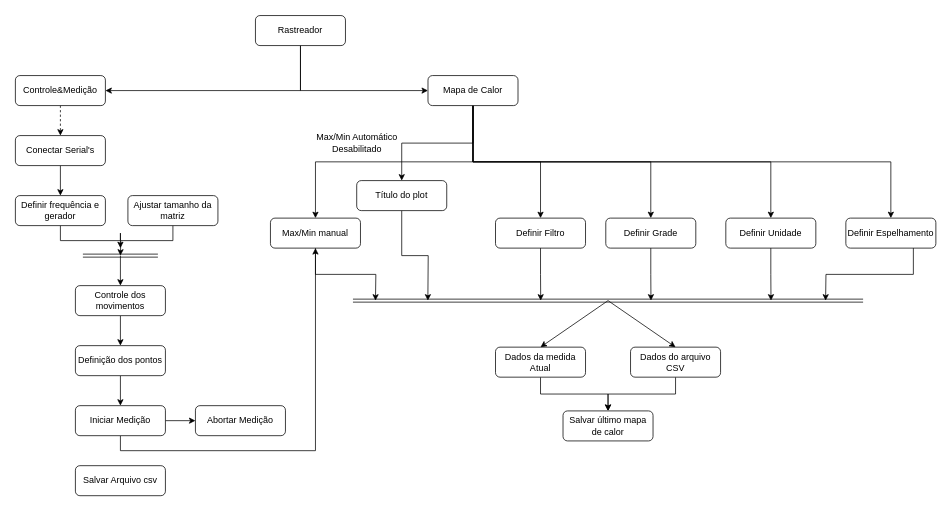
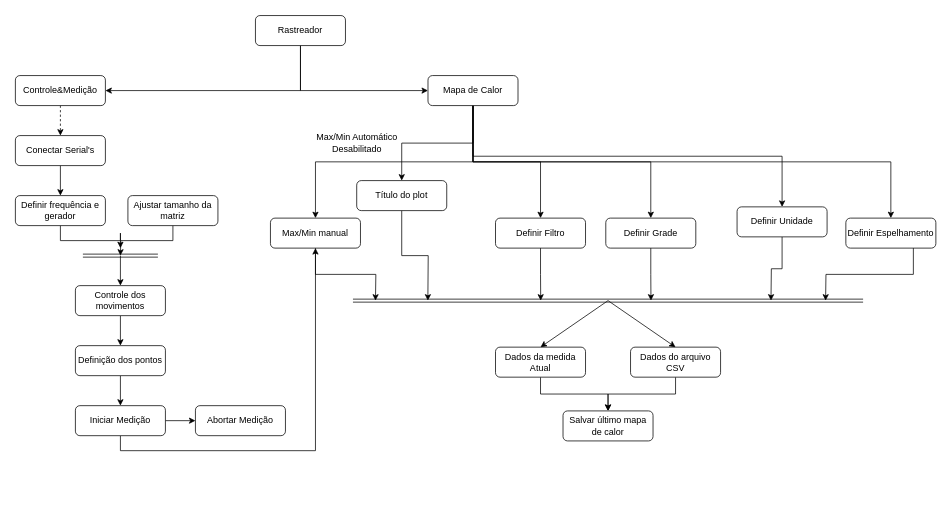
(771, 233) -> (782, 222)
(120, 480) -> none
